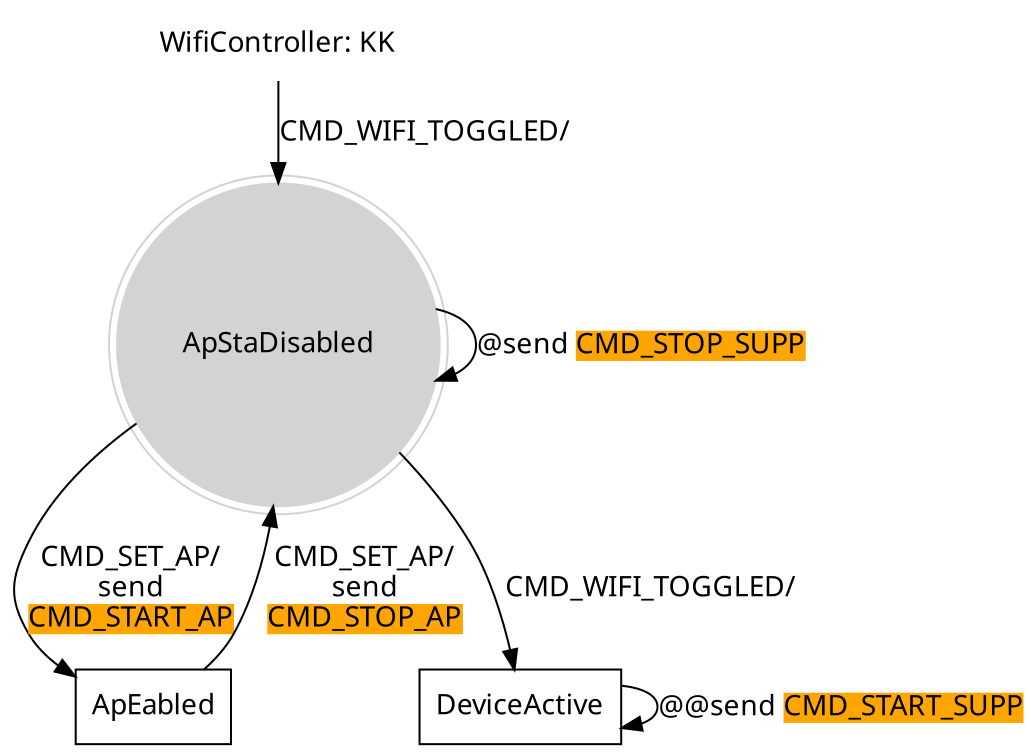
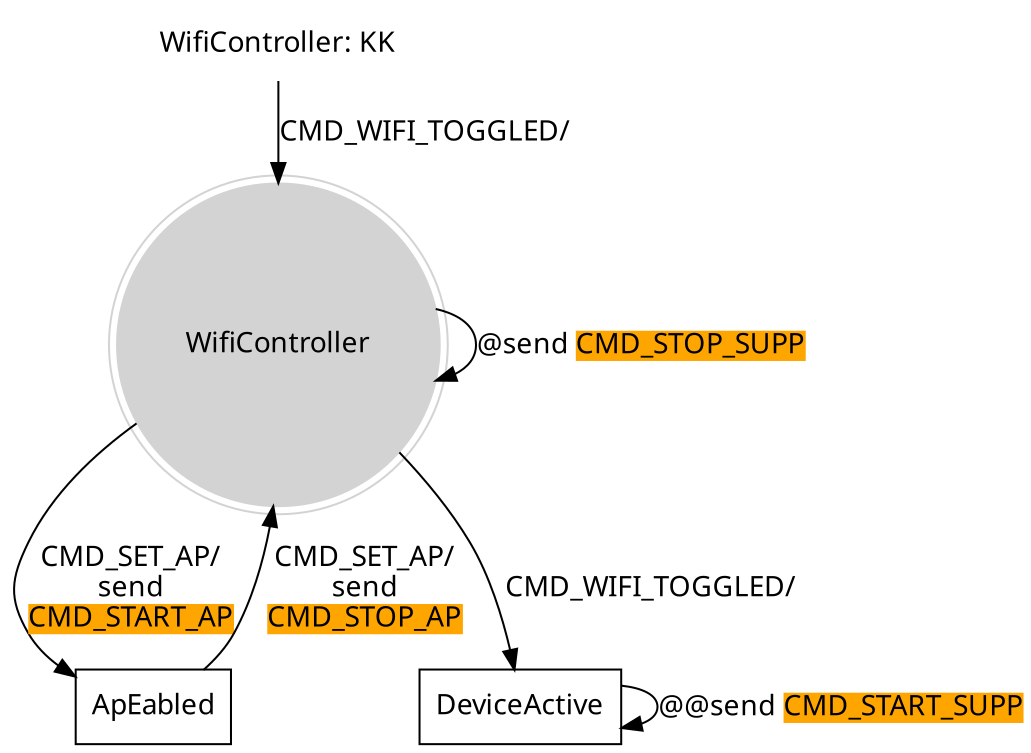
(278, 345) -> (278, 345)
